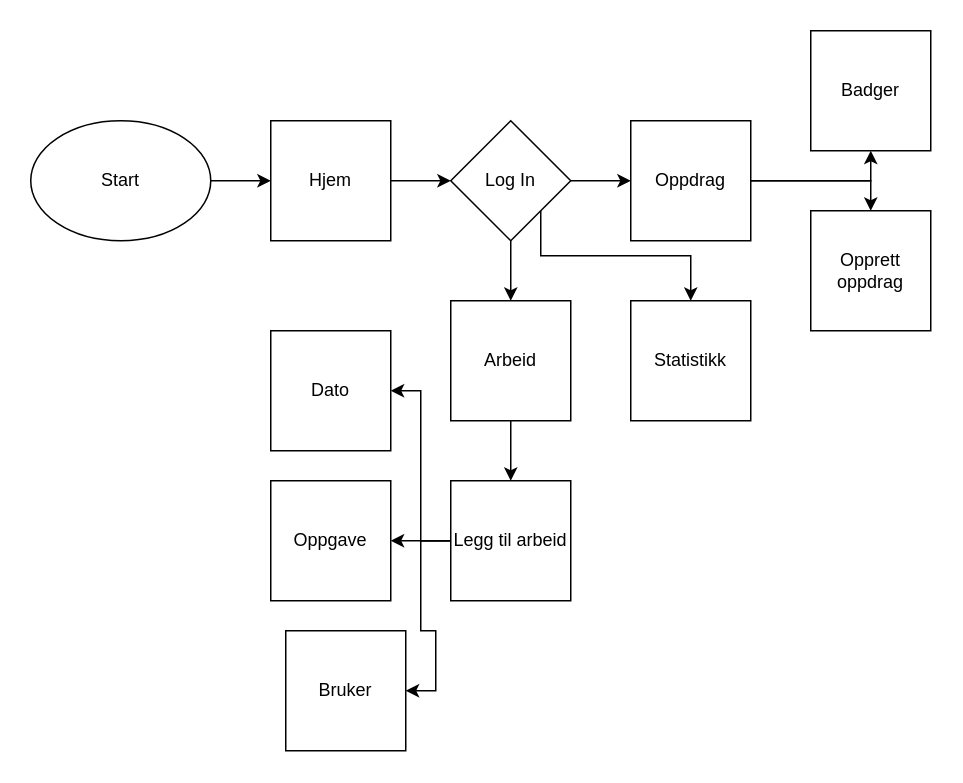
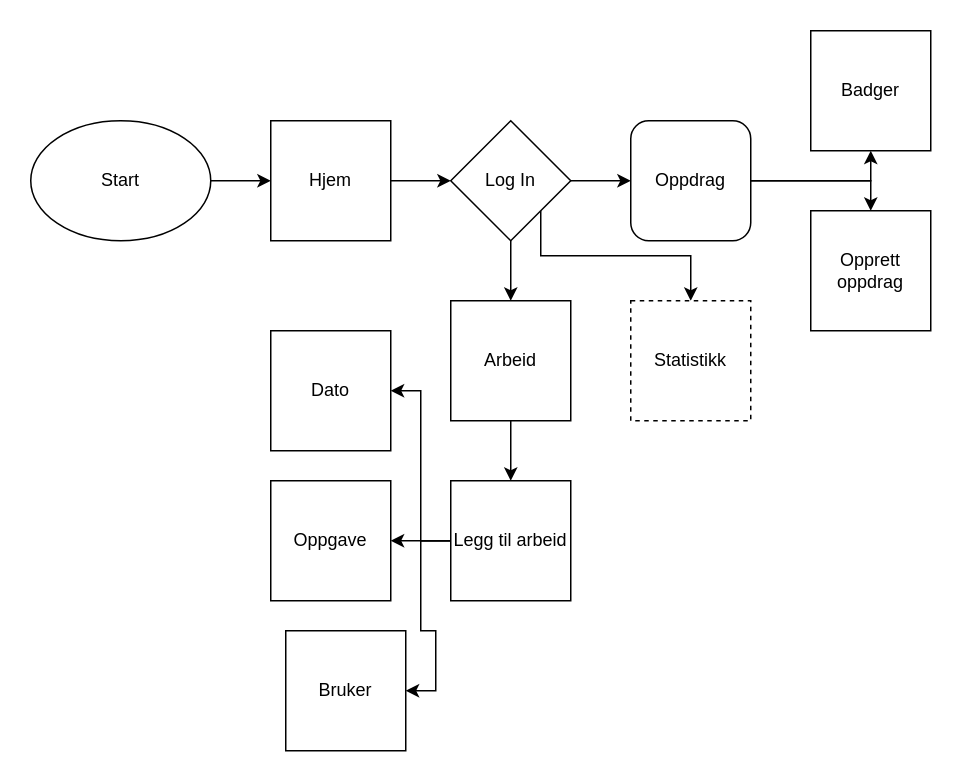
(691, 181) -> (691, 181)
(691, 361) -> (691, 361)
